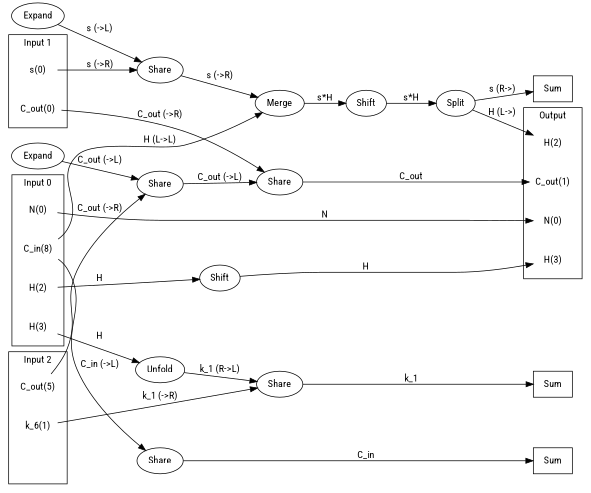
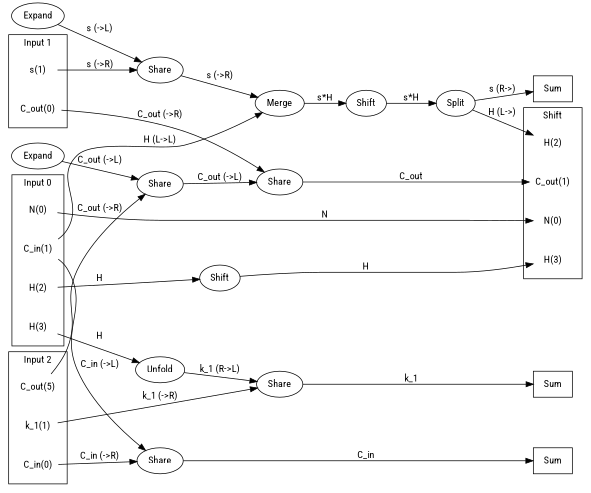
(38, 70) -> (38, 70)
(553, 116) -> (553, 116)
(38, 249) -> (38, 249)
(38, 426) -> (38, 426)
none -> (38, 465)
